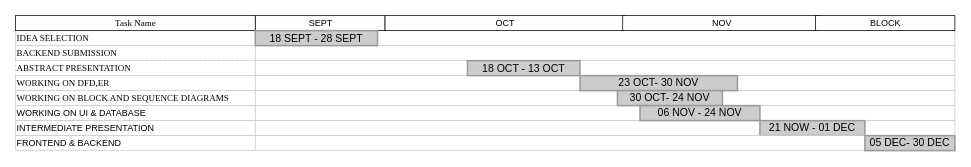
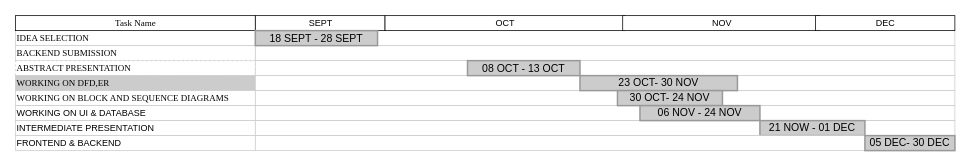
(886, 23) -> (886, 23)
(524, 68) -> (524, 68)
(135, 83) -> (135, 83)
